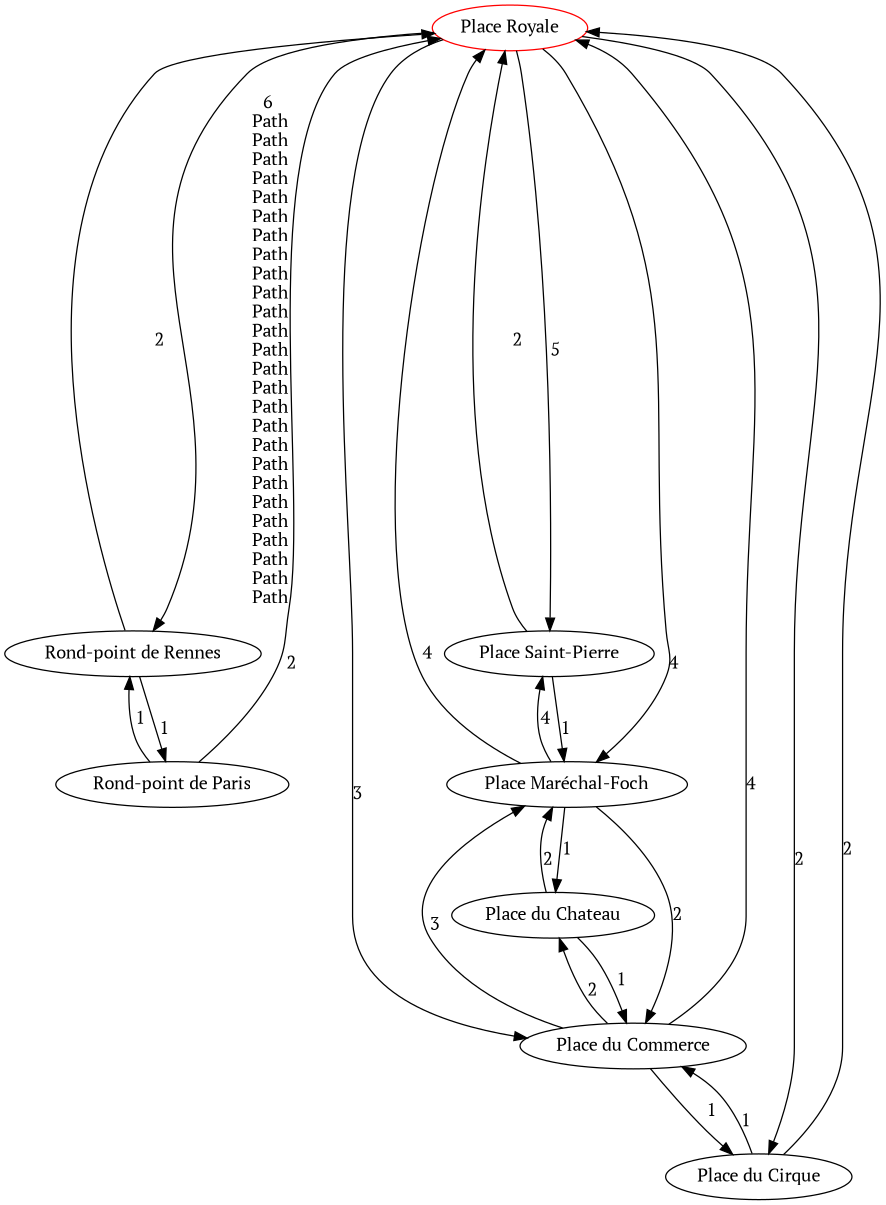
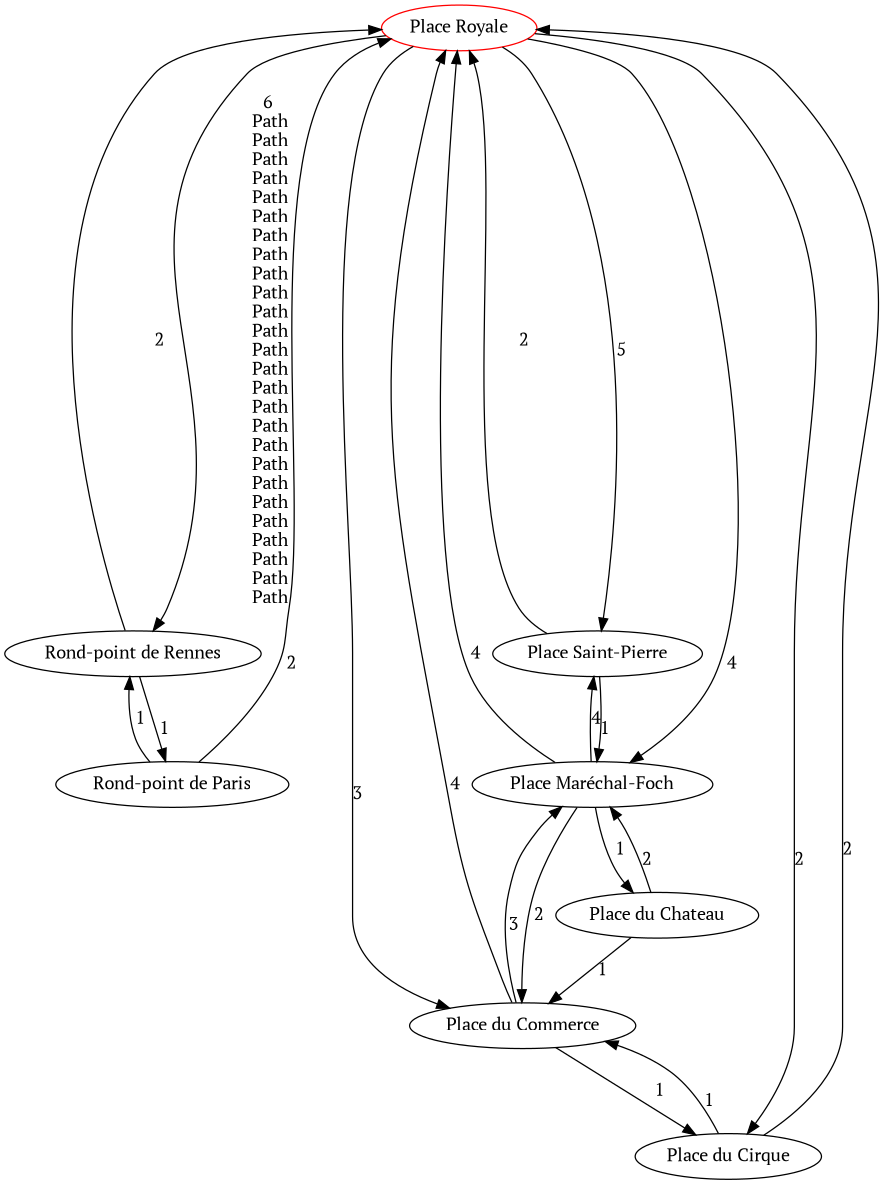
(581, 990) -> none
